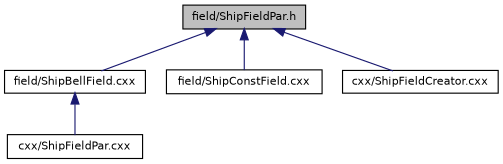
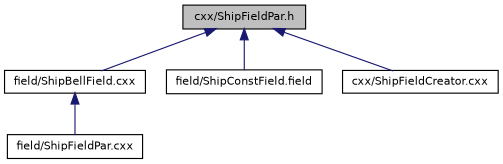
(244, 17) -> (244, 17)
(244, 82) -> (244, 82)
(75, 147) -> (75, 147)
